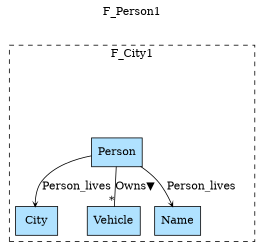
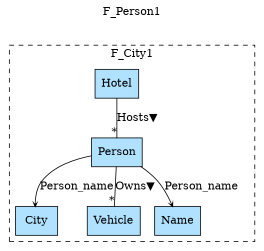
none -> (117, 84)
(77, 187) -> (77, 187)
(201, 187) -> (201, 187)
